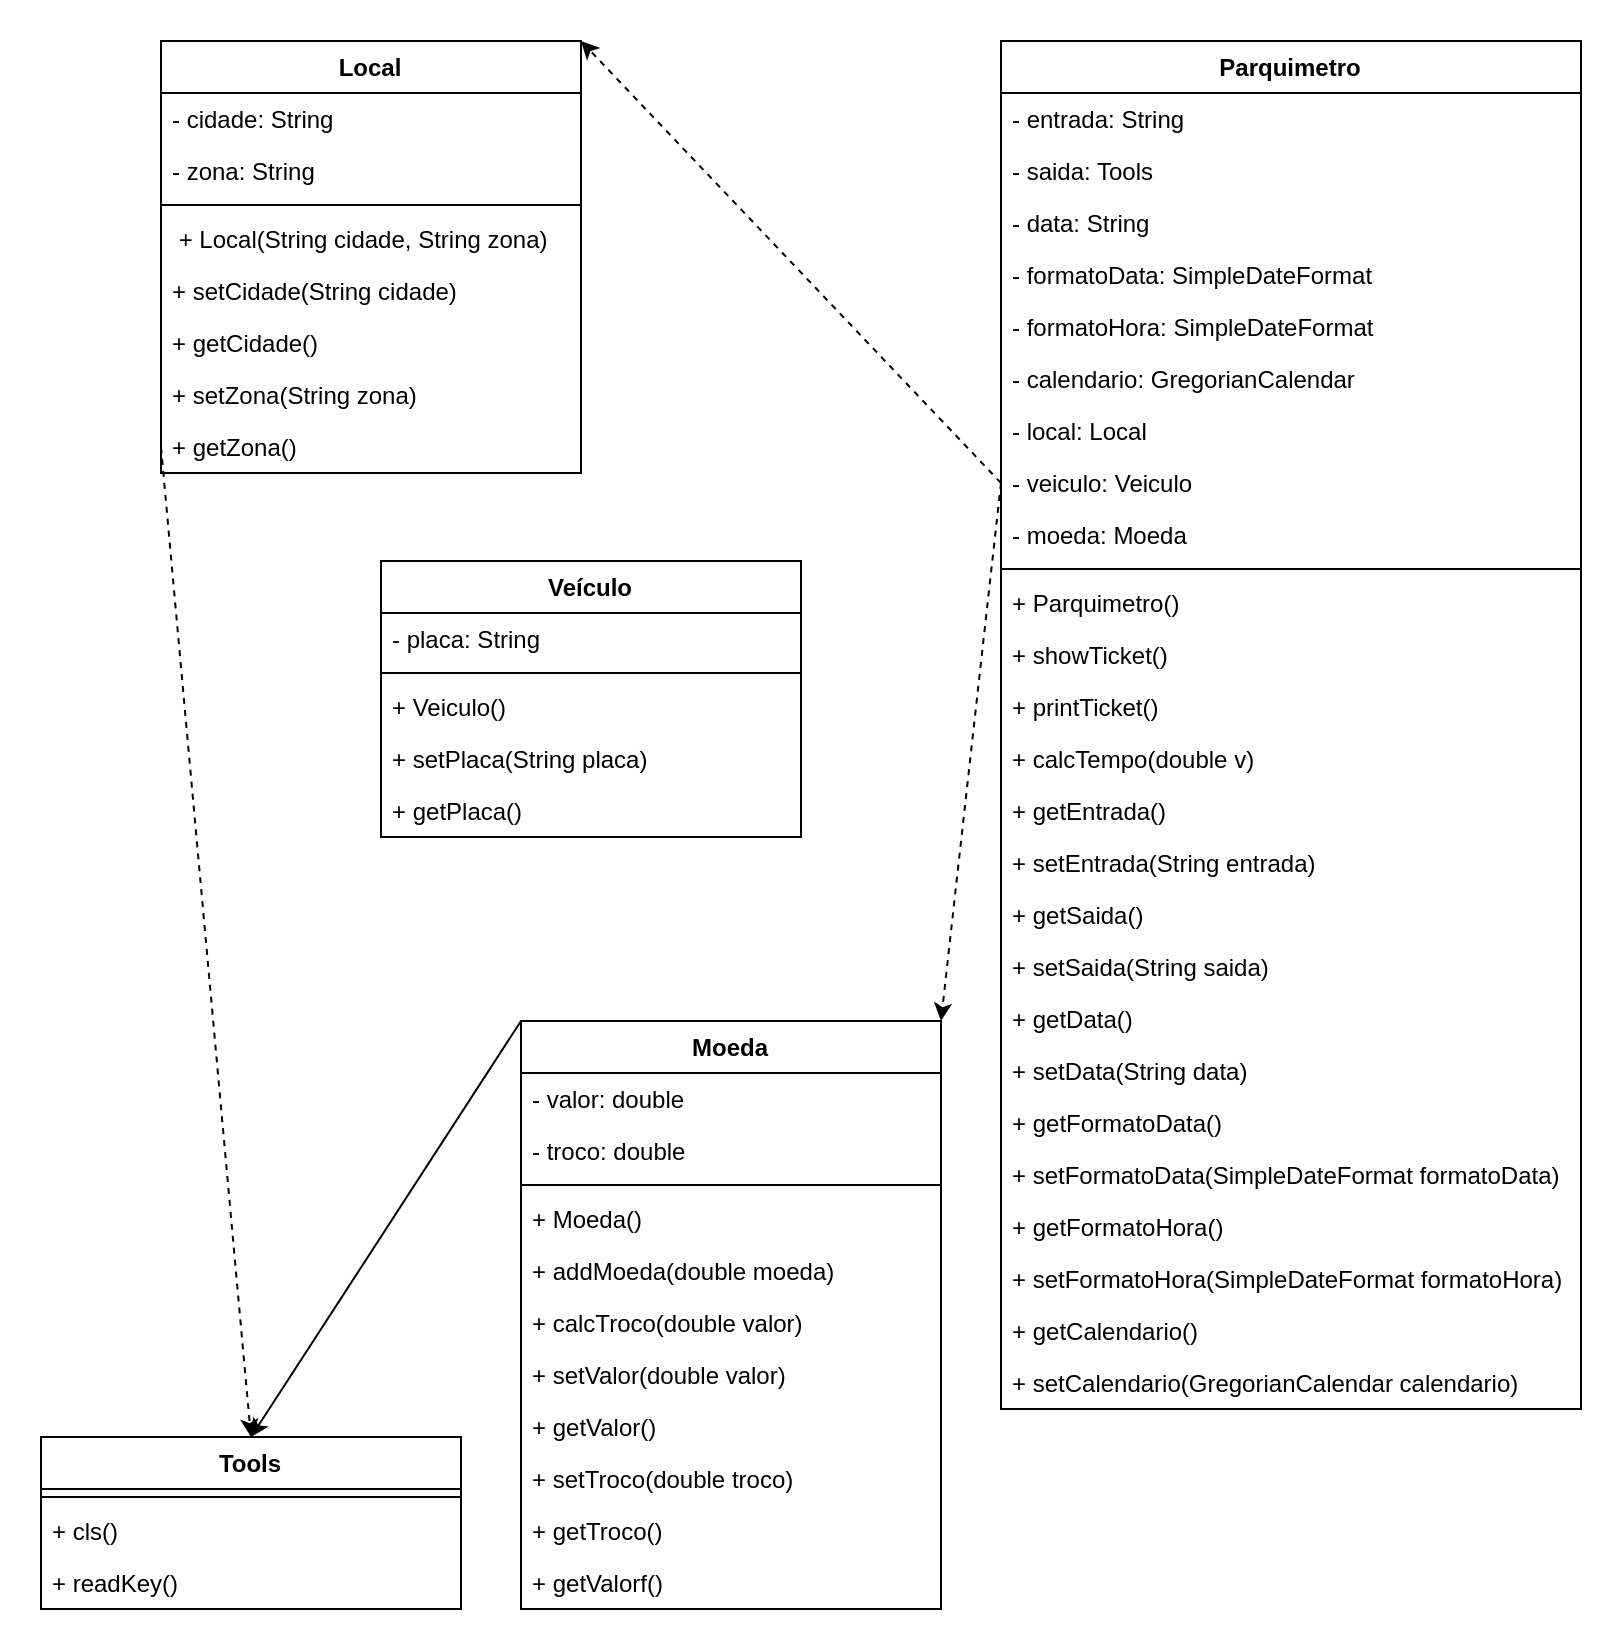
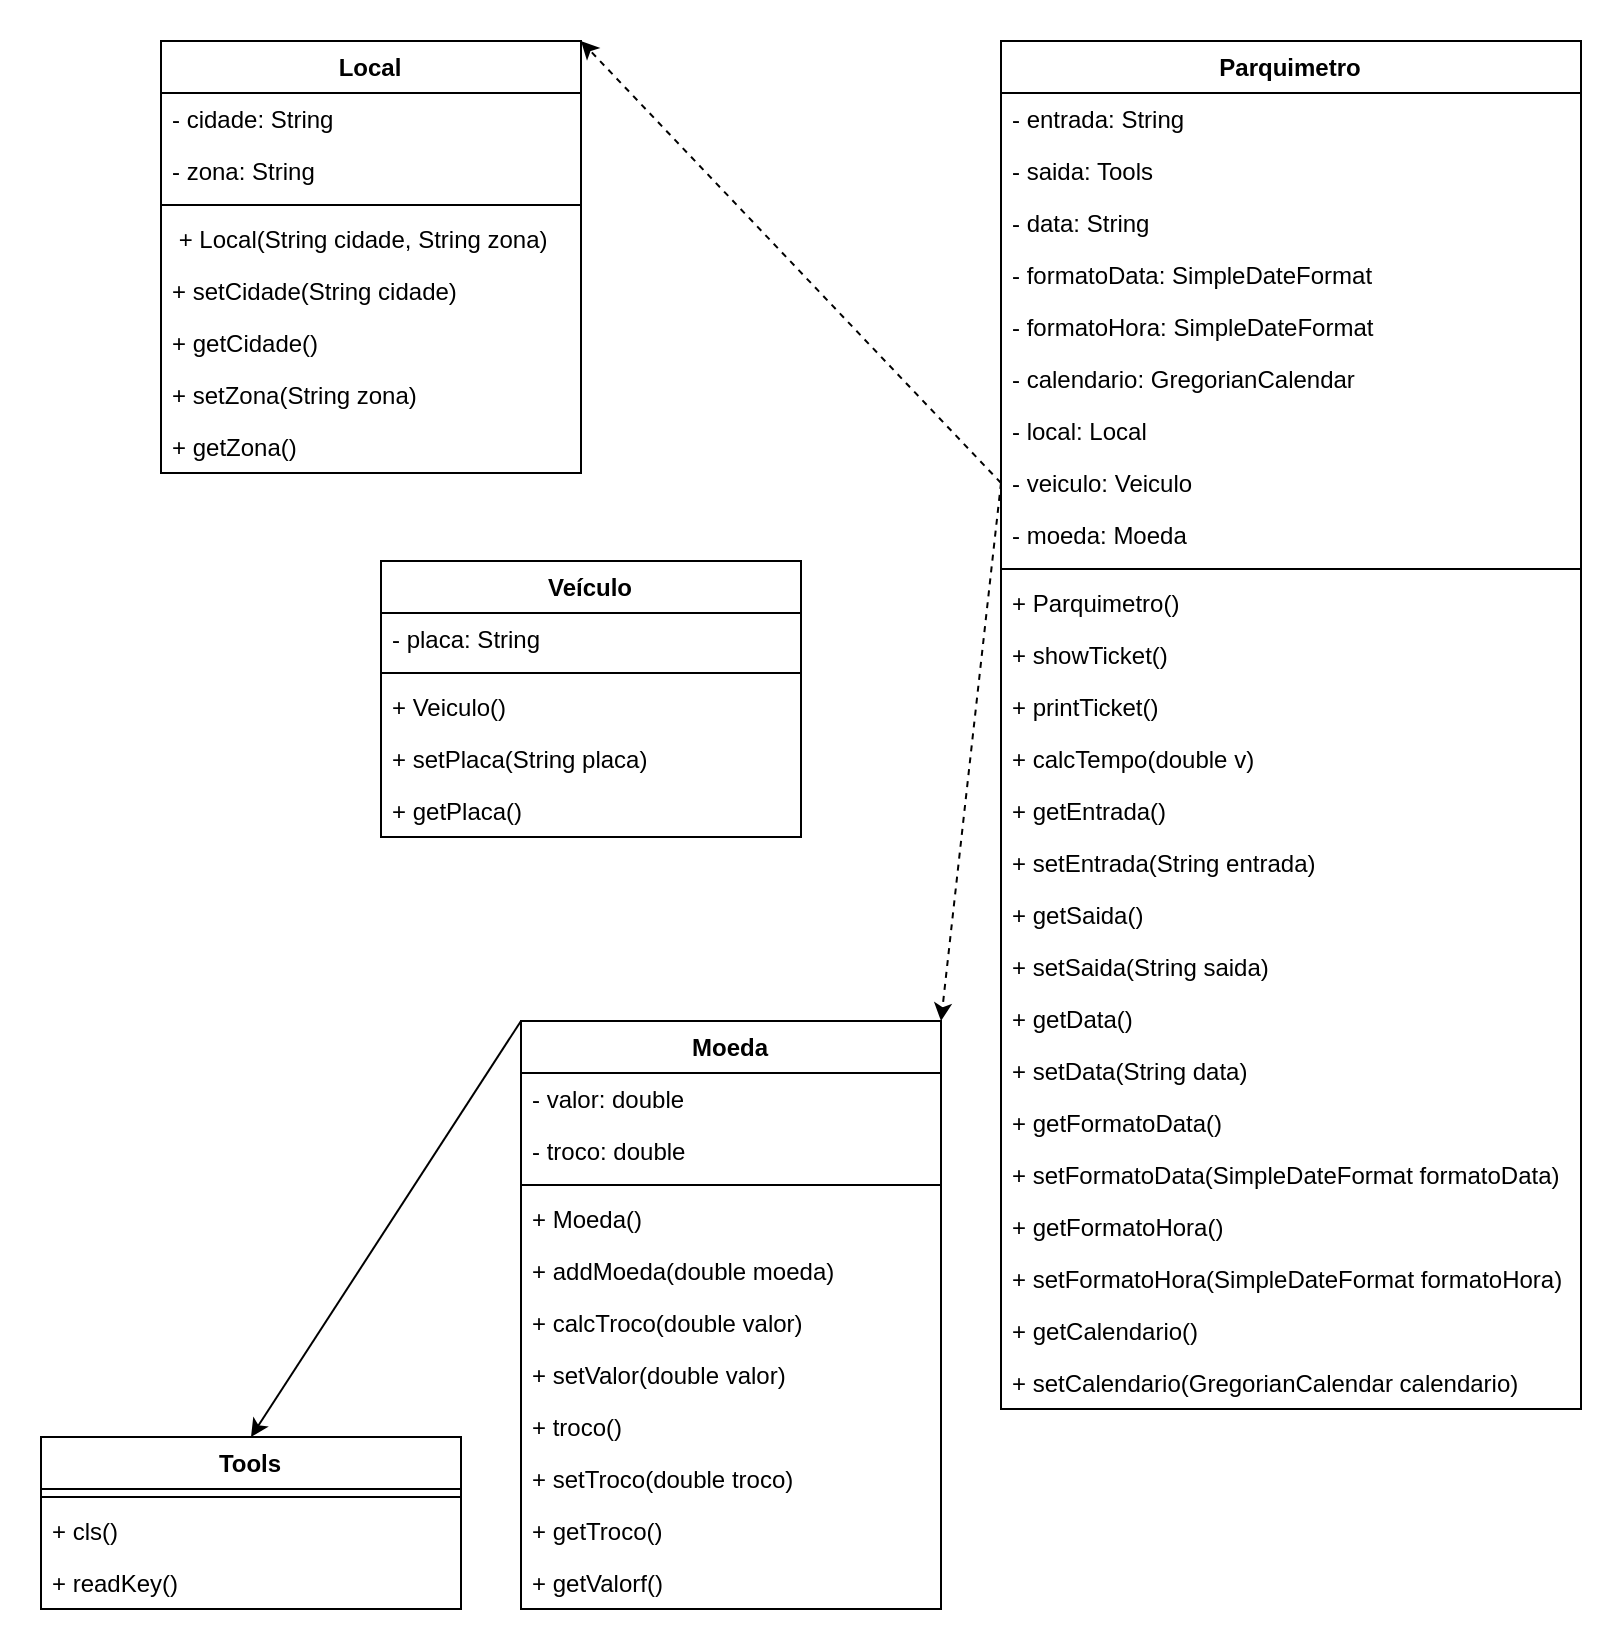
(207, 950) -> none
(606, 1428) -> (589, 1428)
